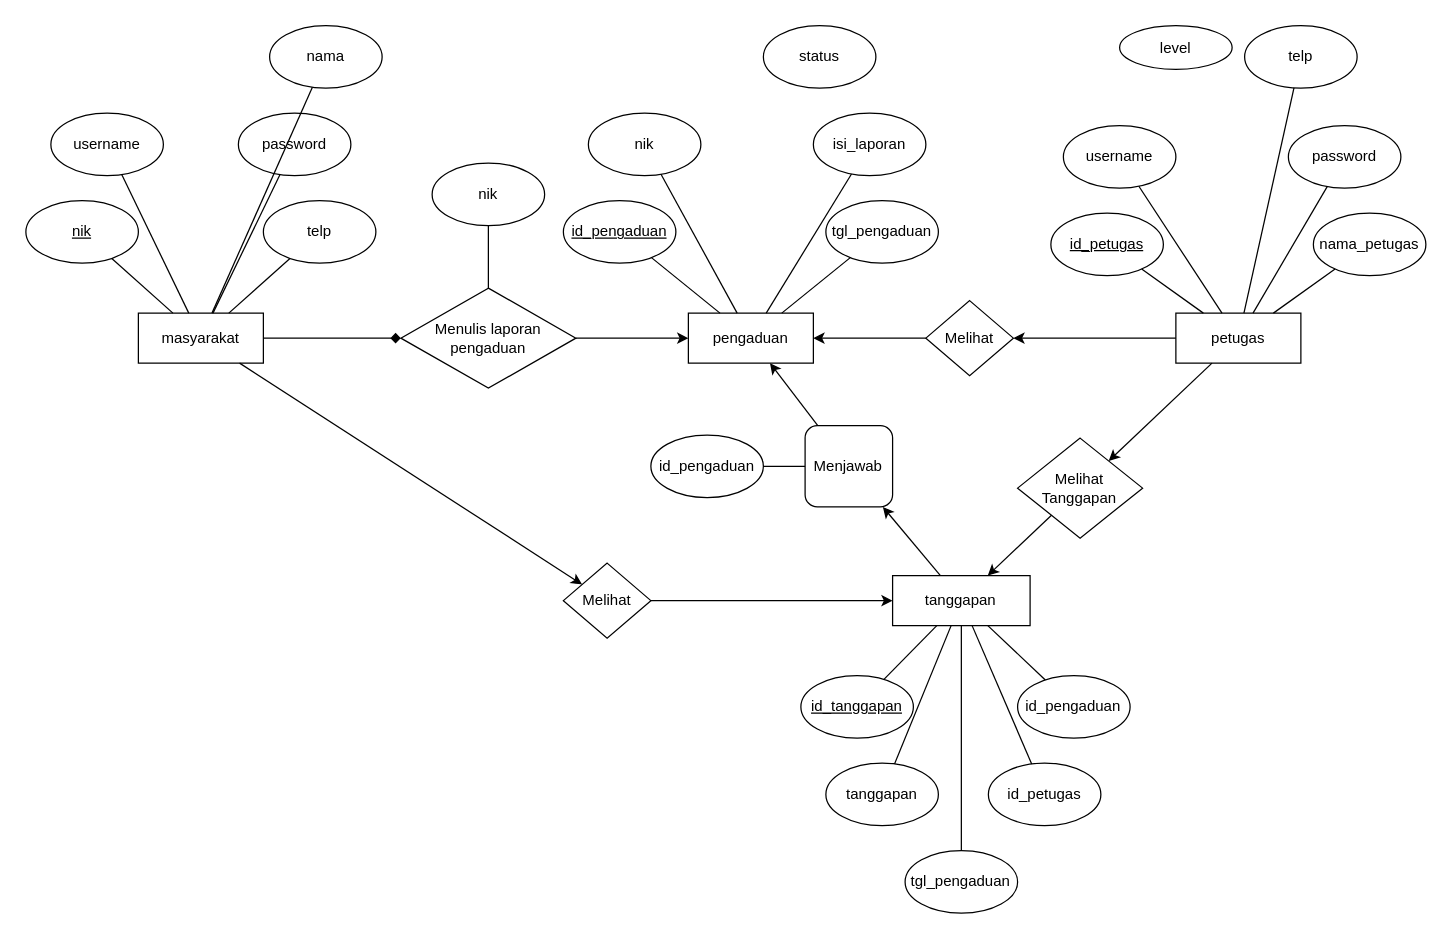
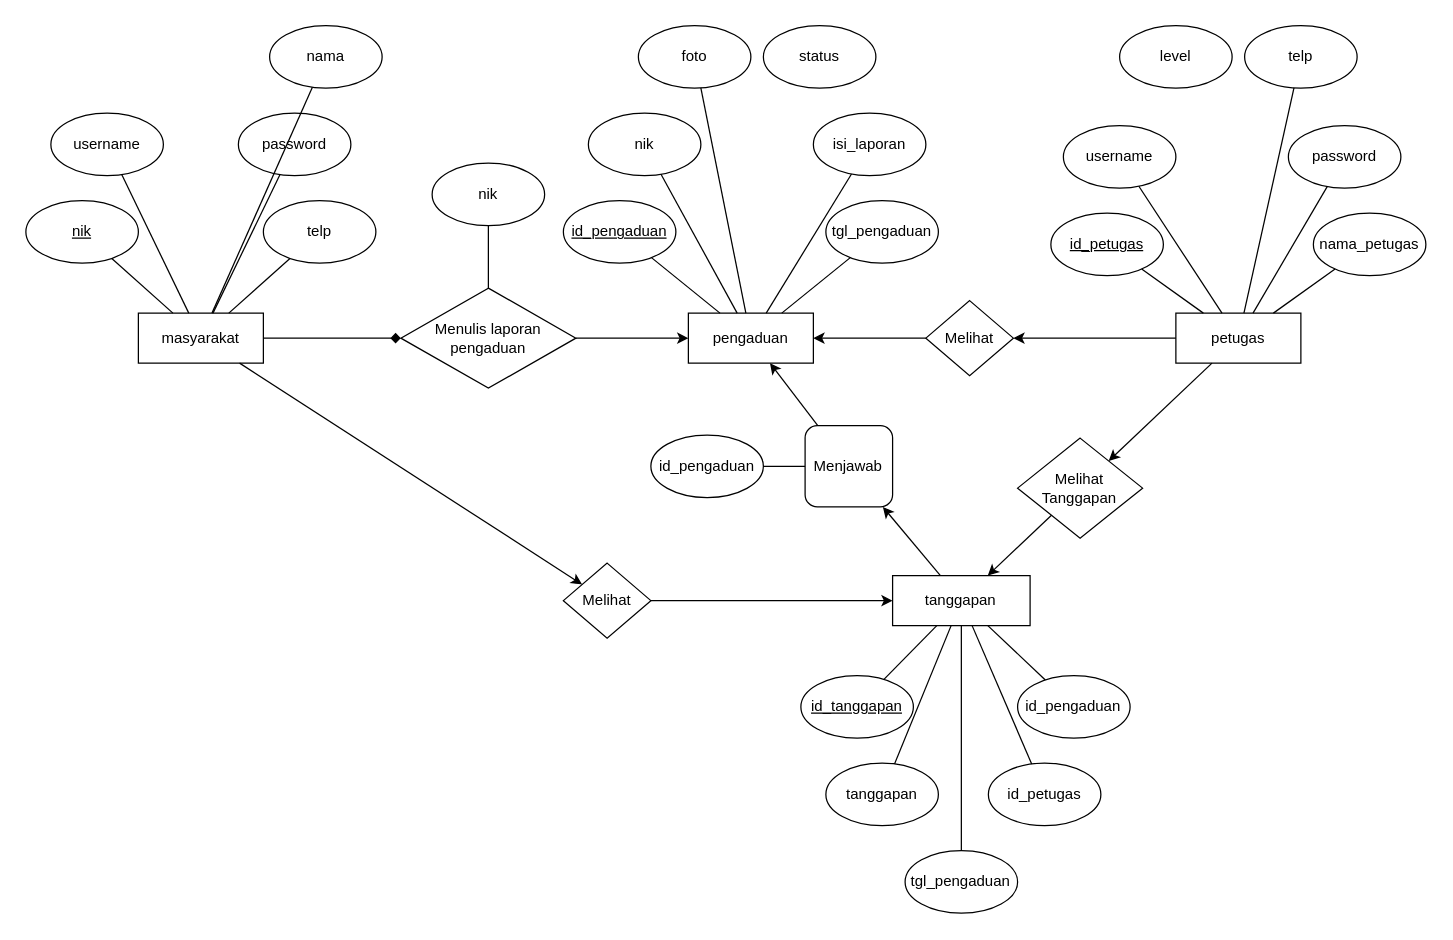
(1176, 48) -> (1176, 57)
none -> (694, 57)
none -> (723, 201)
